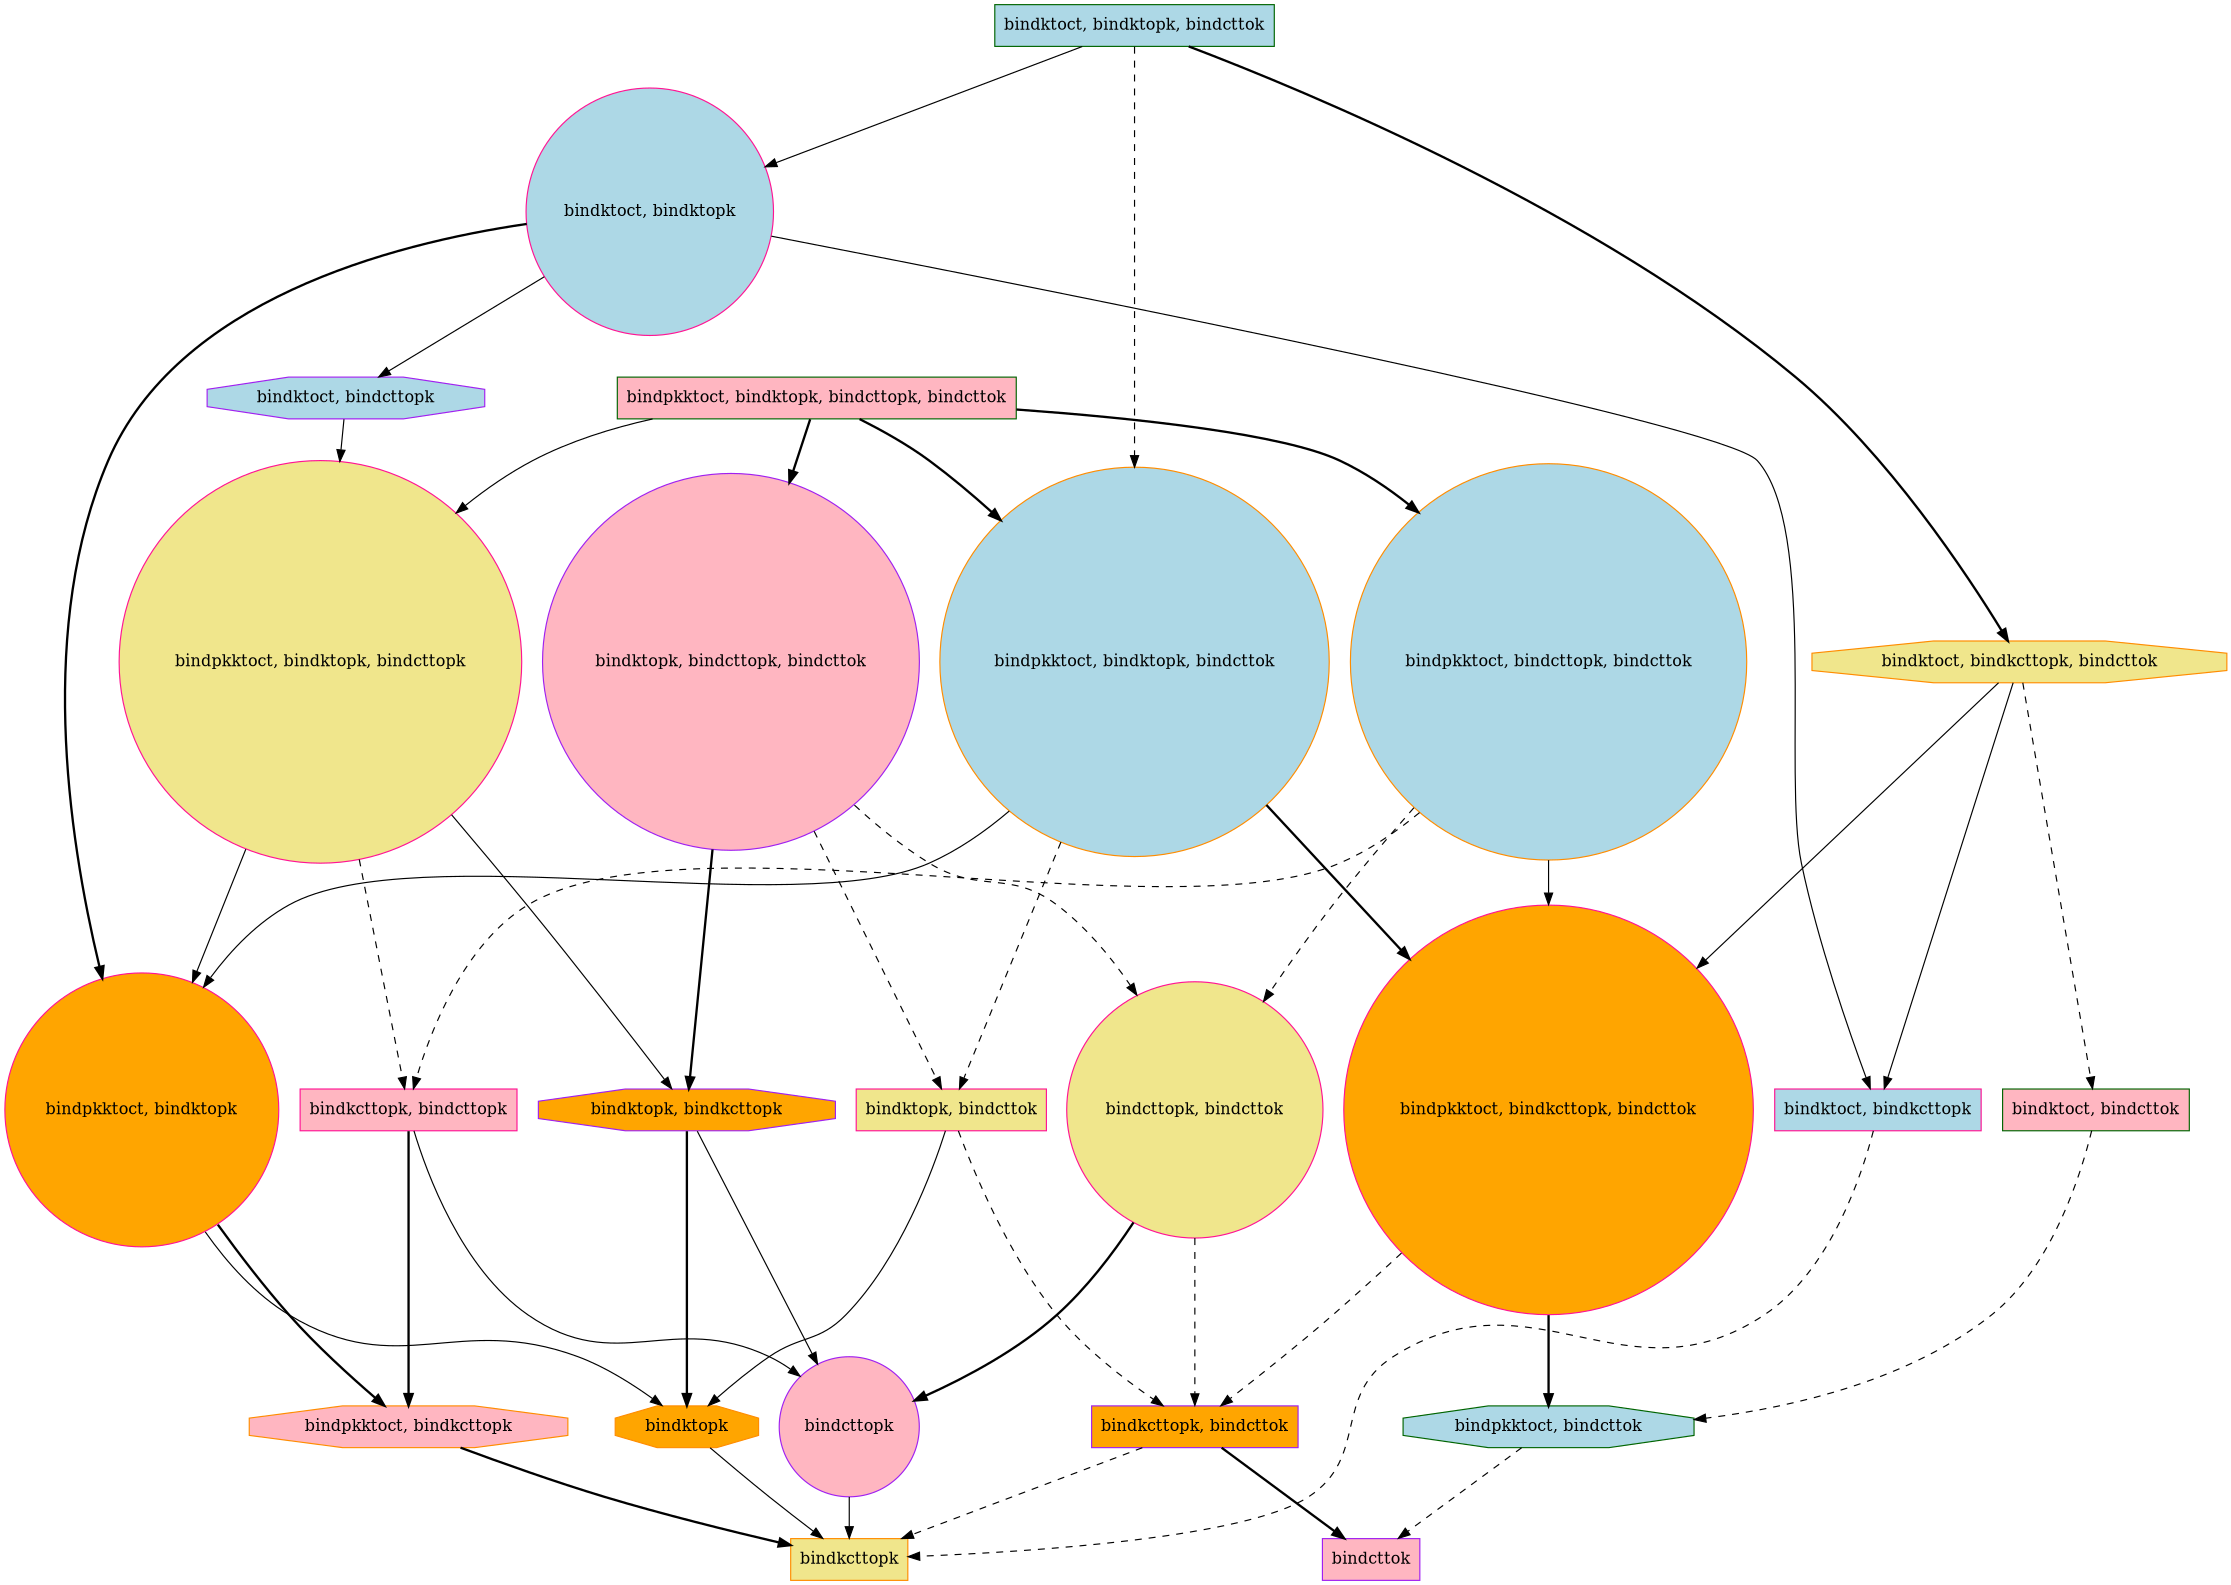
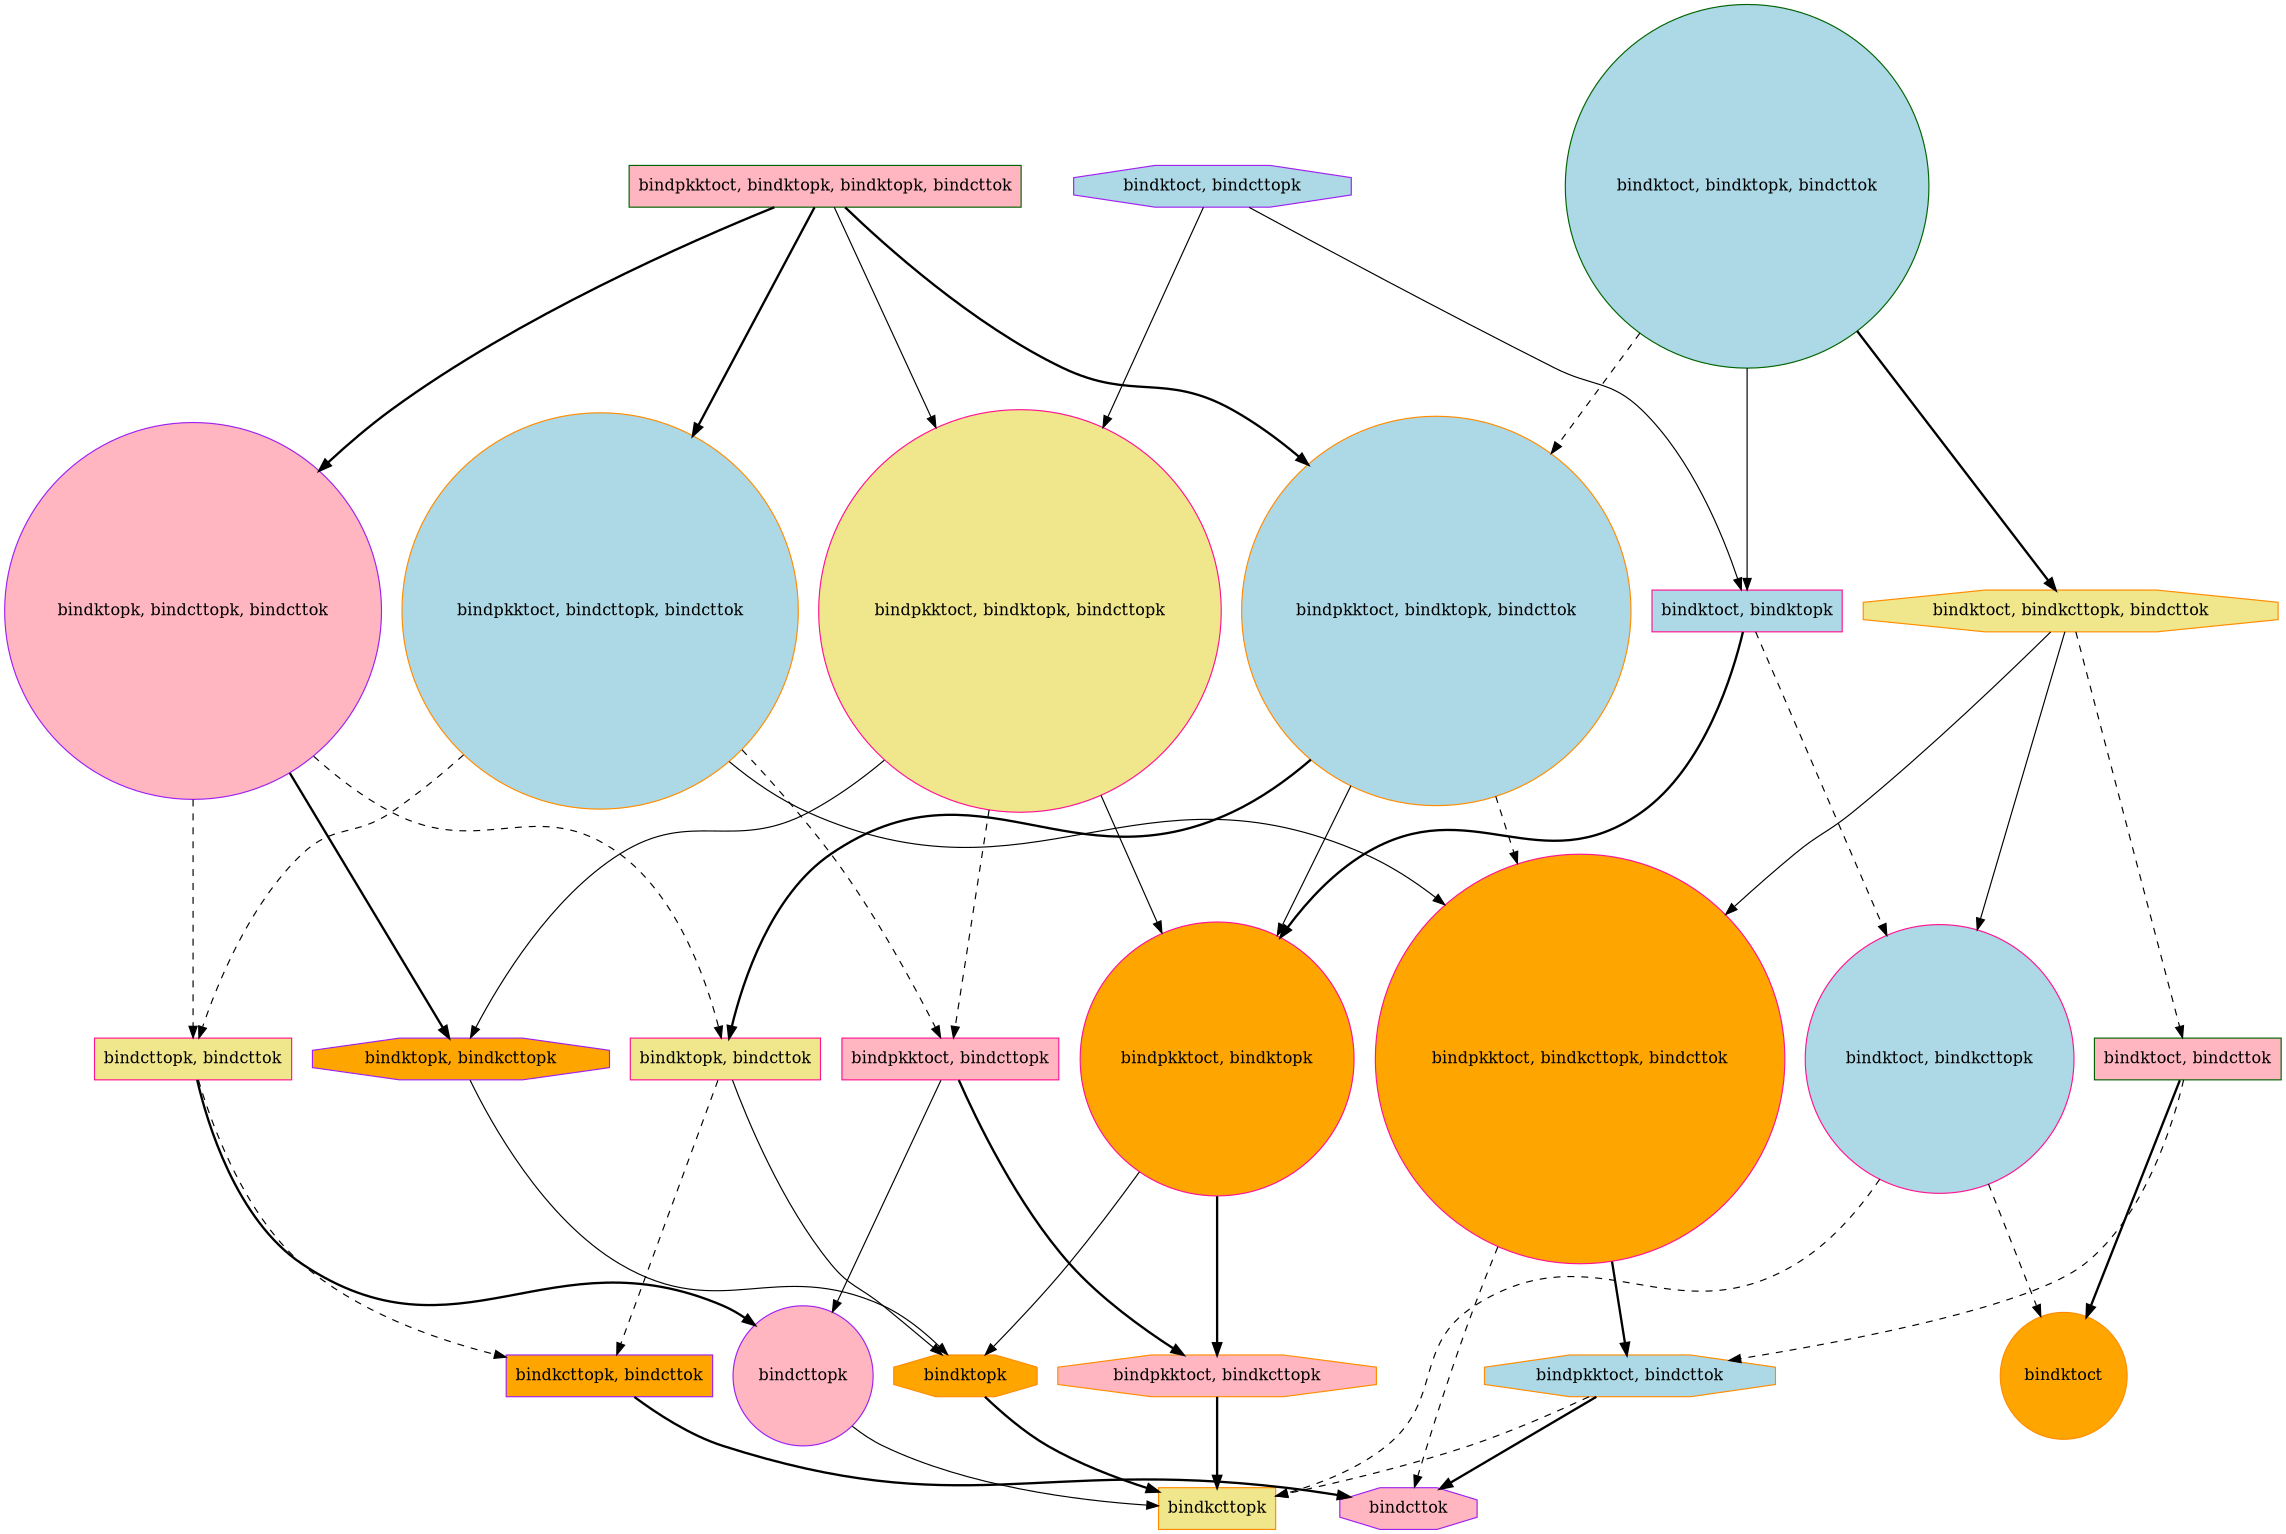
(1135, 26) -> (1747, 186)
(650, 212) -> (1747, 611)
(467, 324) -> (1532, 356)
(817, 398) -> (825, 186)
(1577, 405) -> (1819, 778)
(1334, 877) -> (1505, 824)
(1012, 960) -> (976, 816)
(409, 1110) -> (950, 1059)
(1195, 1110) -> (193, 1059)
(1878, 1110) -> (1940, 1059)
(755, 1243) -> none
(687, 1263) -> (652, 1279)
(1318, 1328) -> (1455, 1360)
none -> (2064, 1376)
(1549, 1427) -> (1630, 1376)
(761, 1490) -> (1060, 1453)
(1465, 1490) -> (1523, 1440)
(1028, 1491) -> (1441, 1455)
(1371, 1559) -> (1408, 1509)
